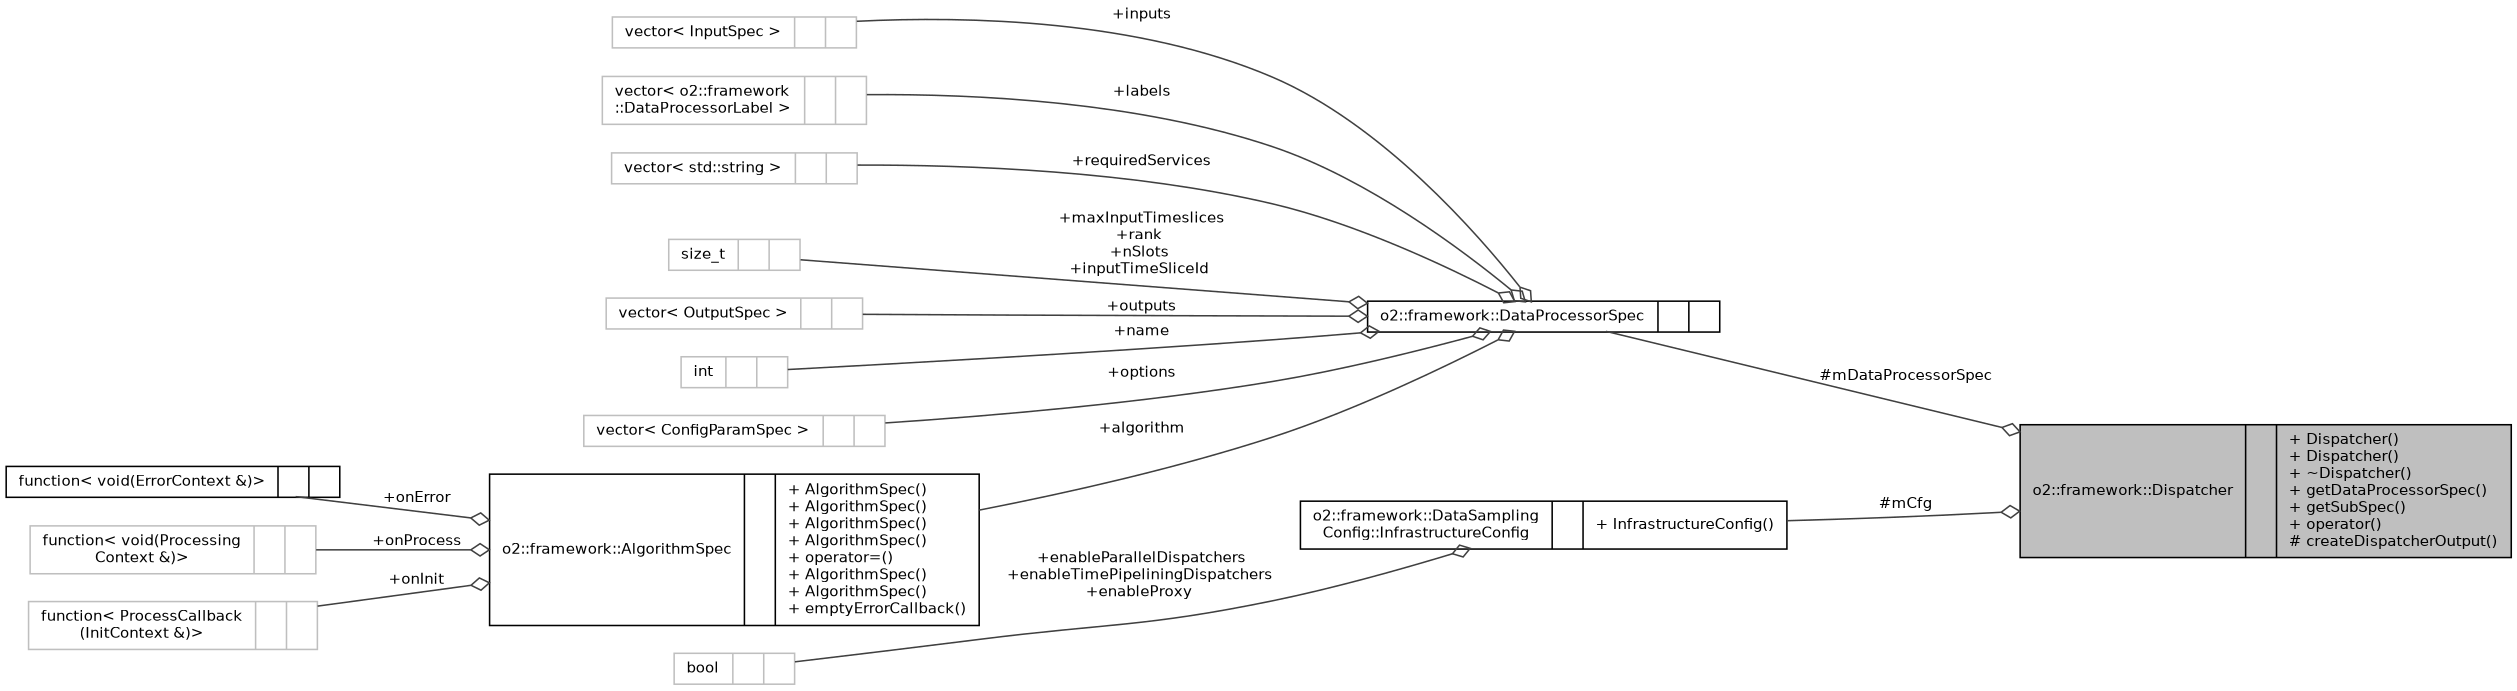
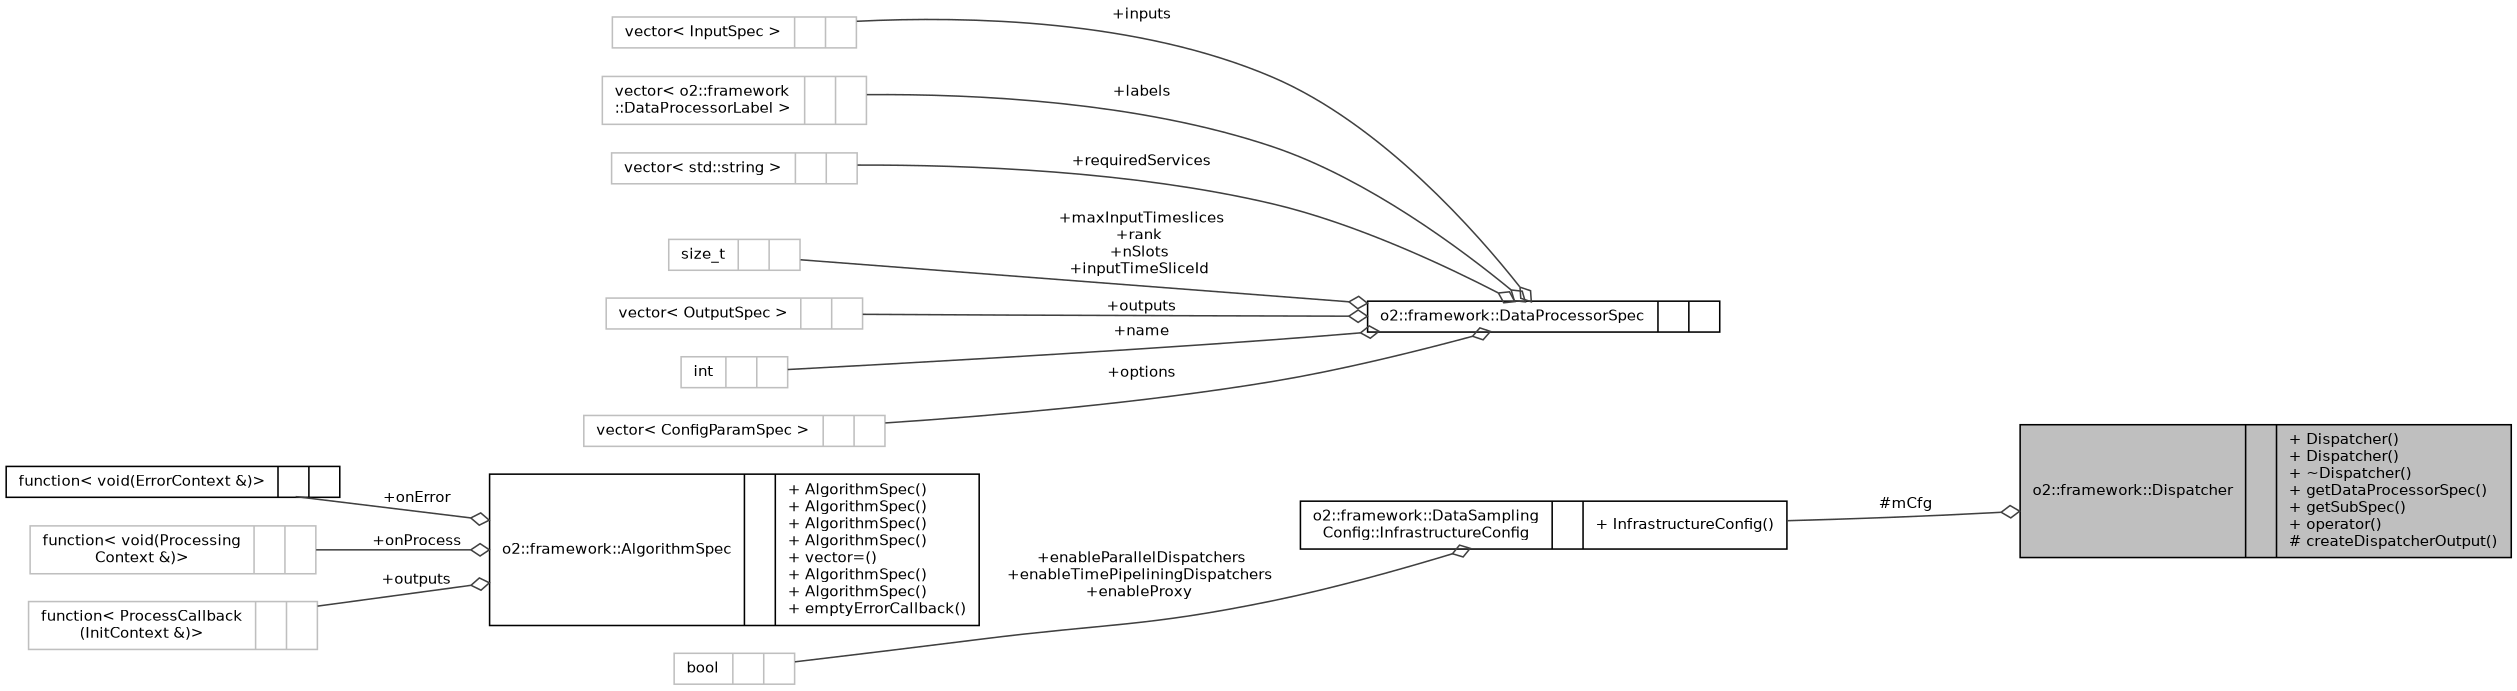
(1804, 379) -> none
(1245, 446) -> none
(841, 558) -> (832, 558)
(415, 580) -> (415, 580)
